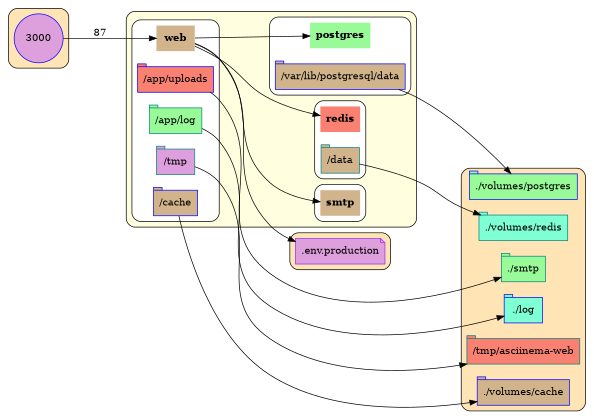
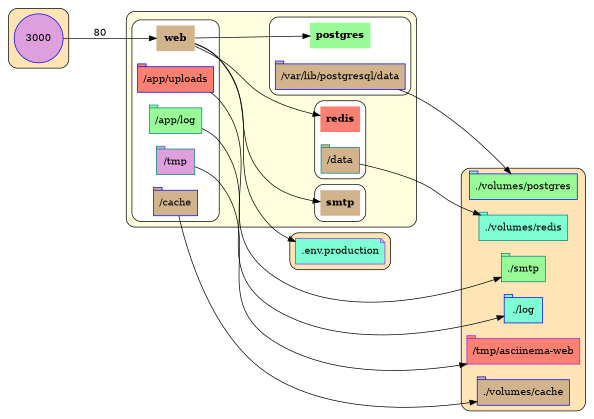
(100, 33) -> (100, 33)
(340, 251) -> (340, 251)
(523, 351) -> (523, 351)
